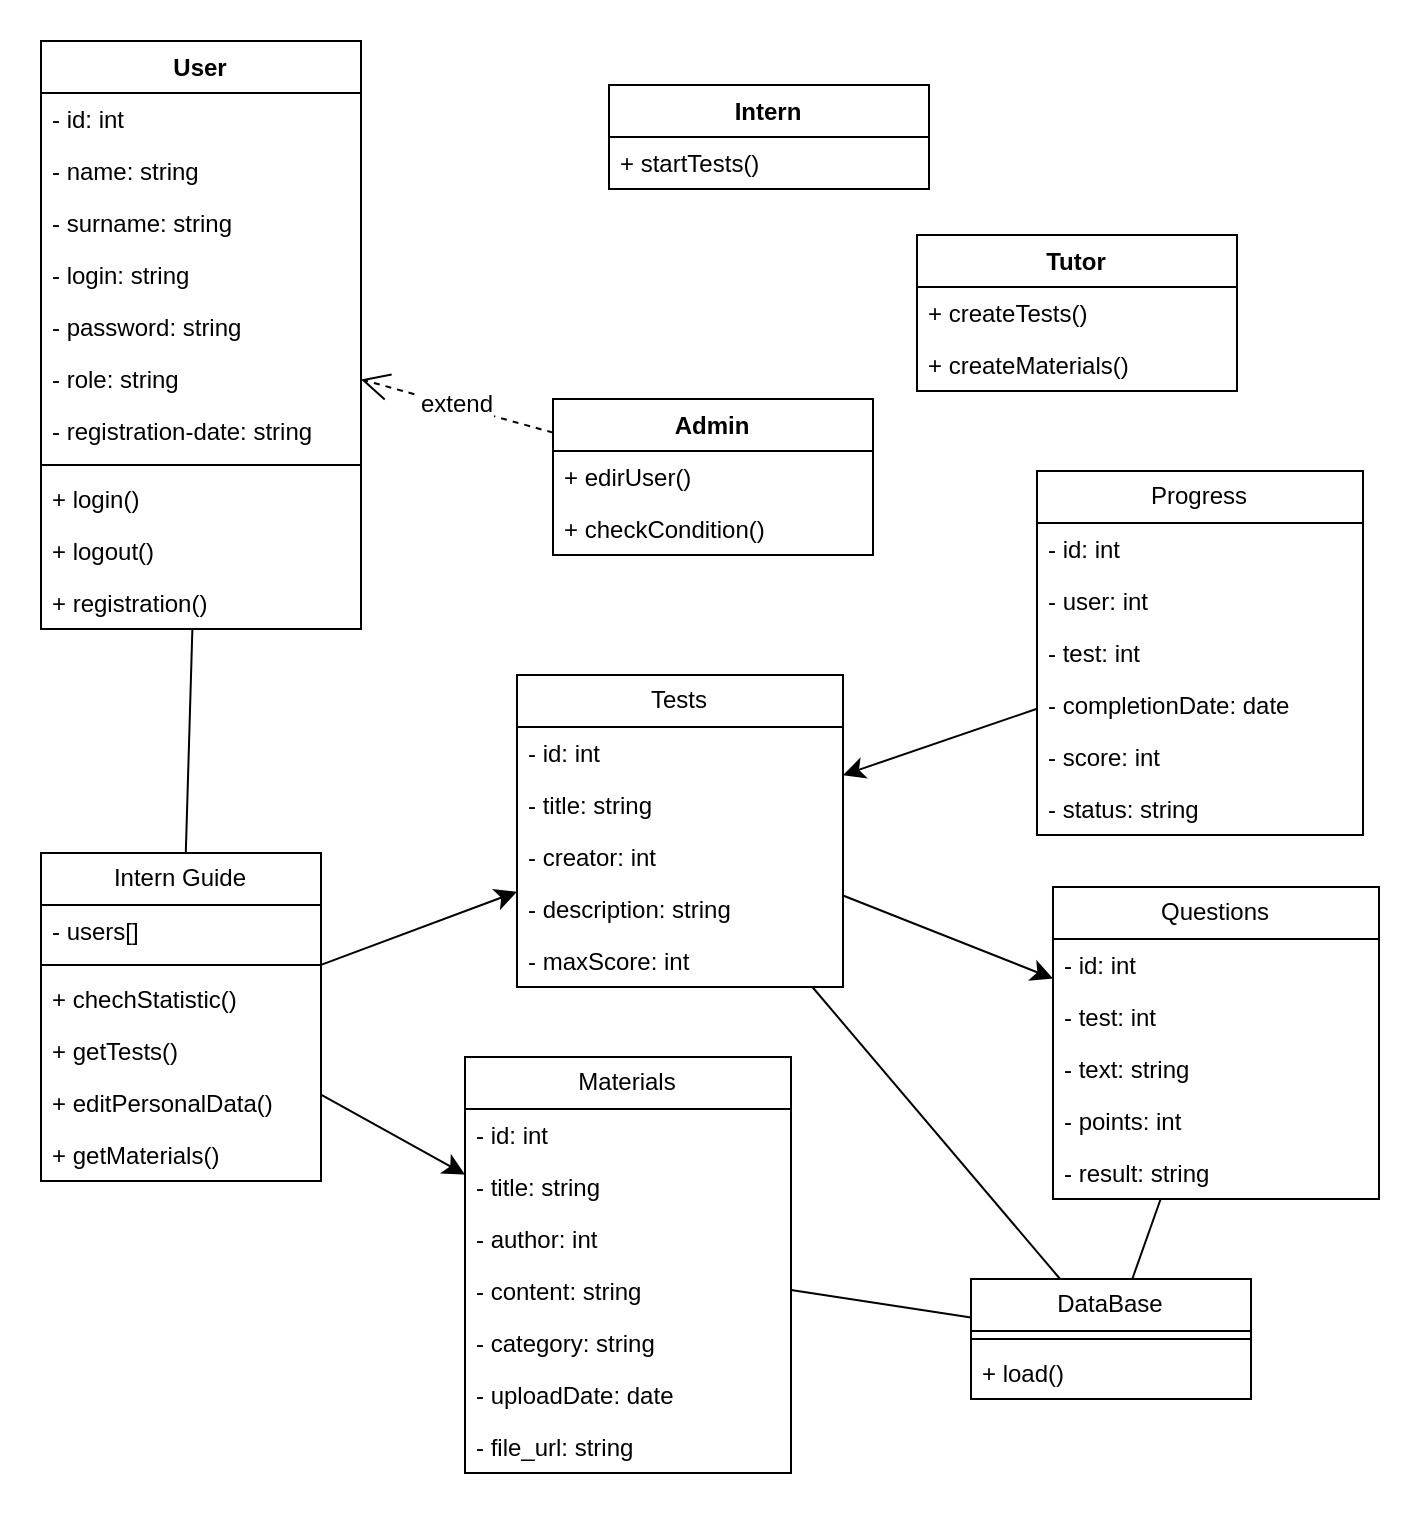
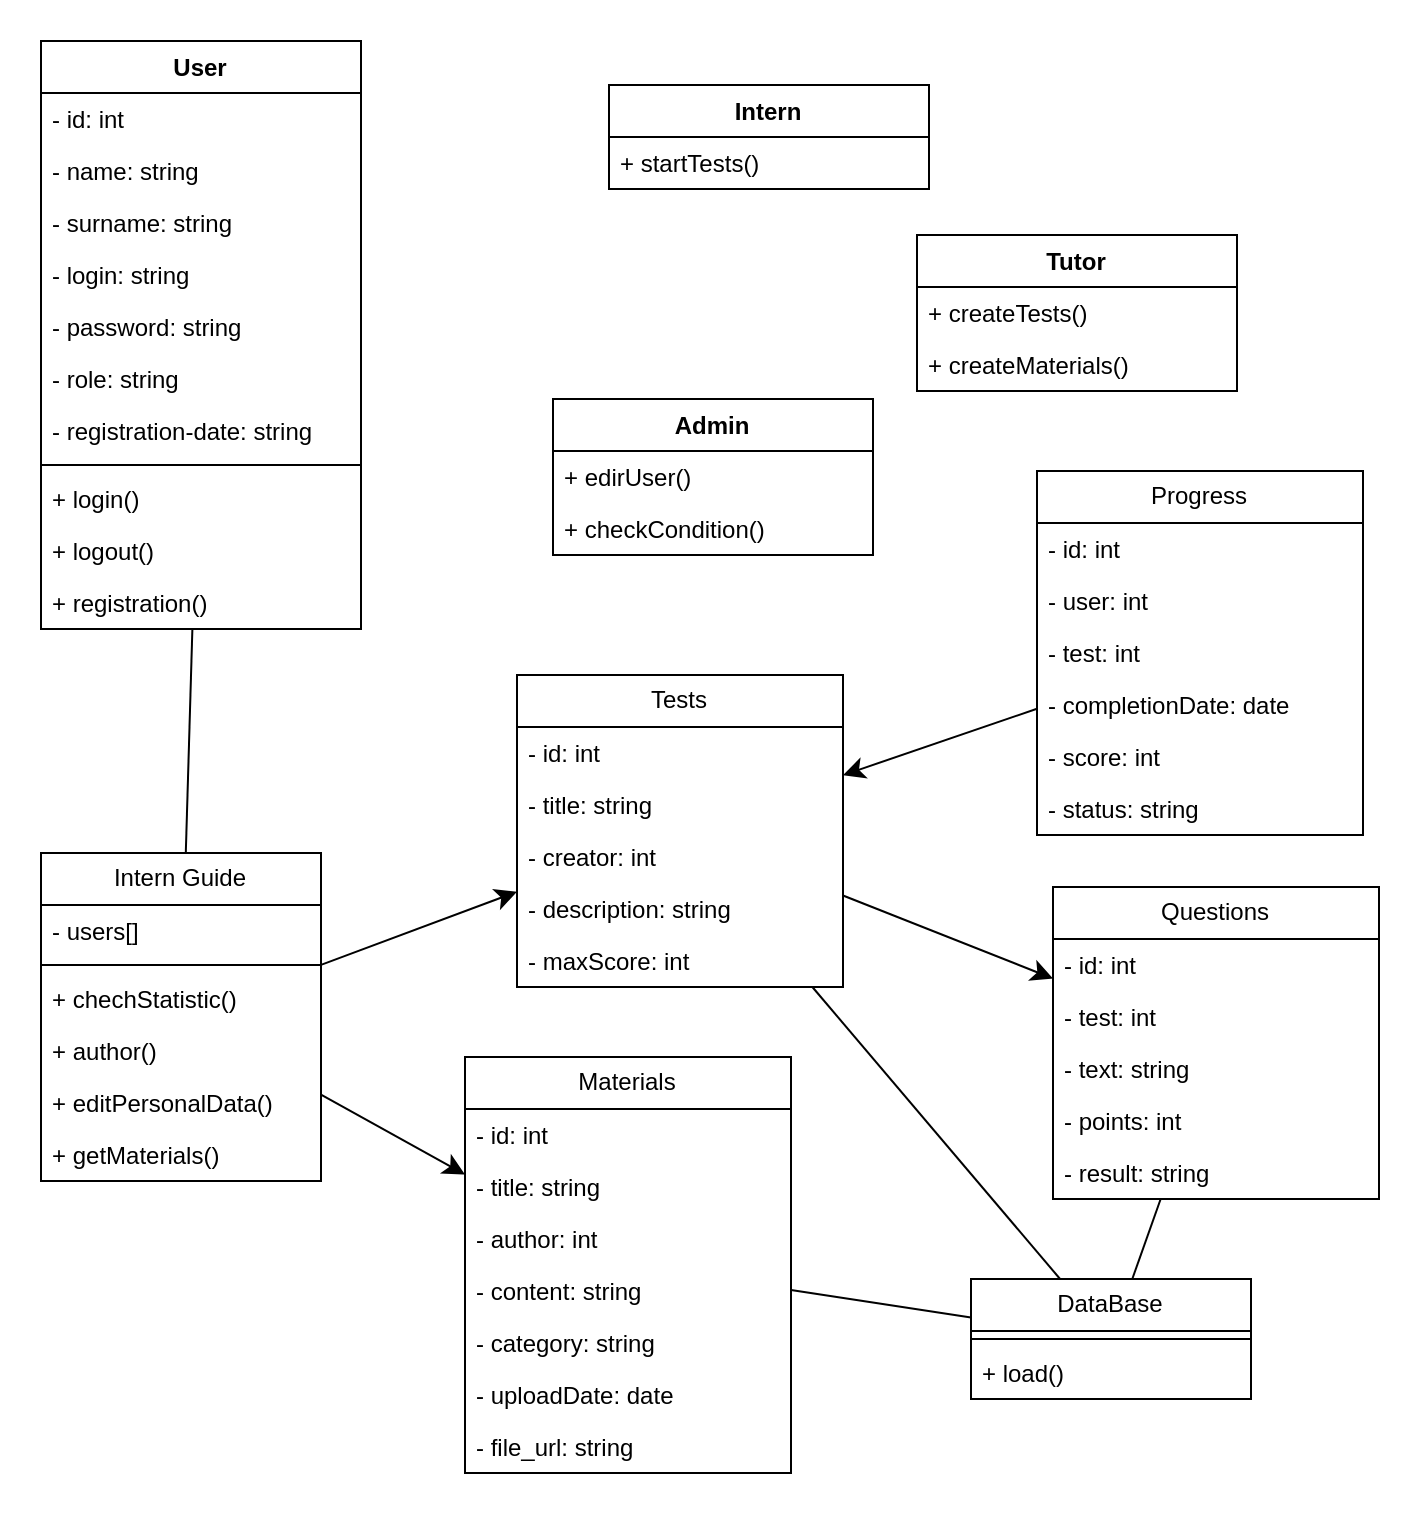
(453, 405) -> none
(131, 1053) -> (117, 1053)
